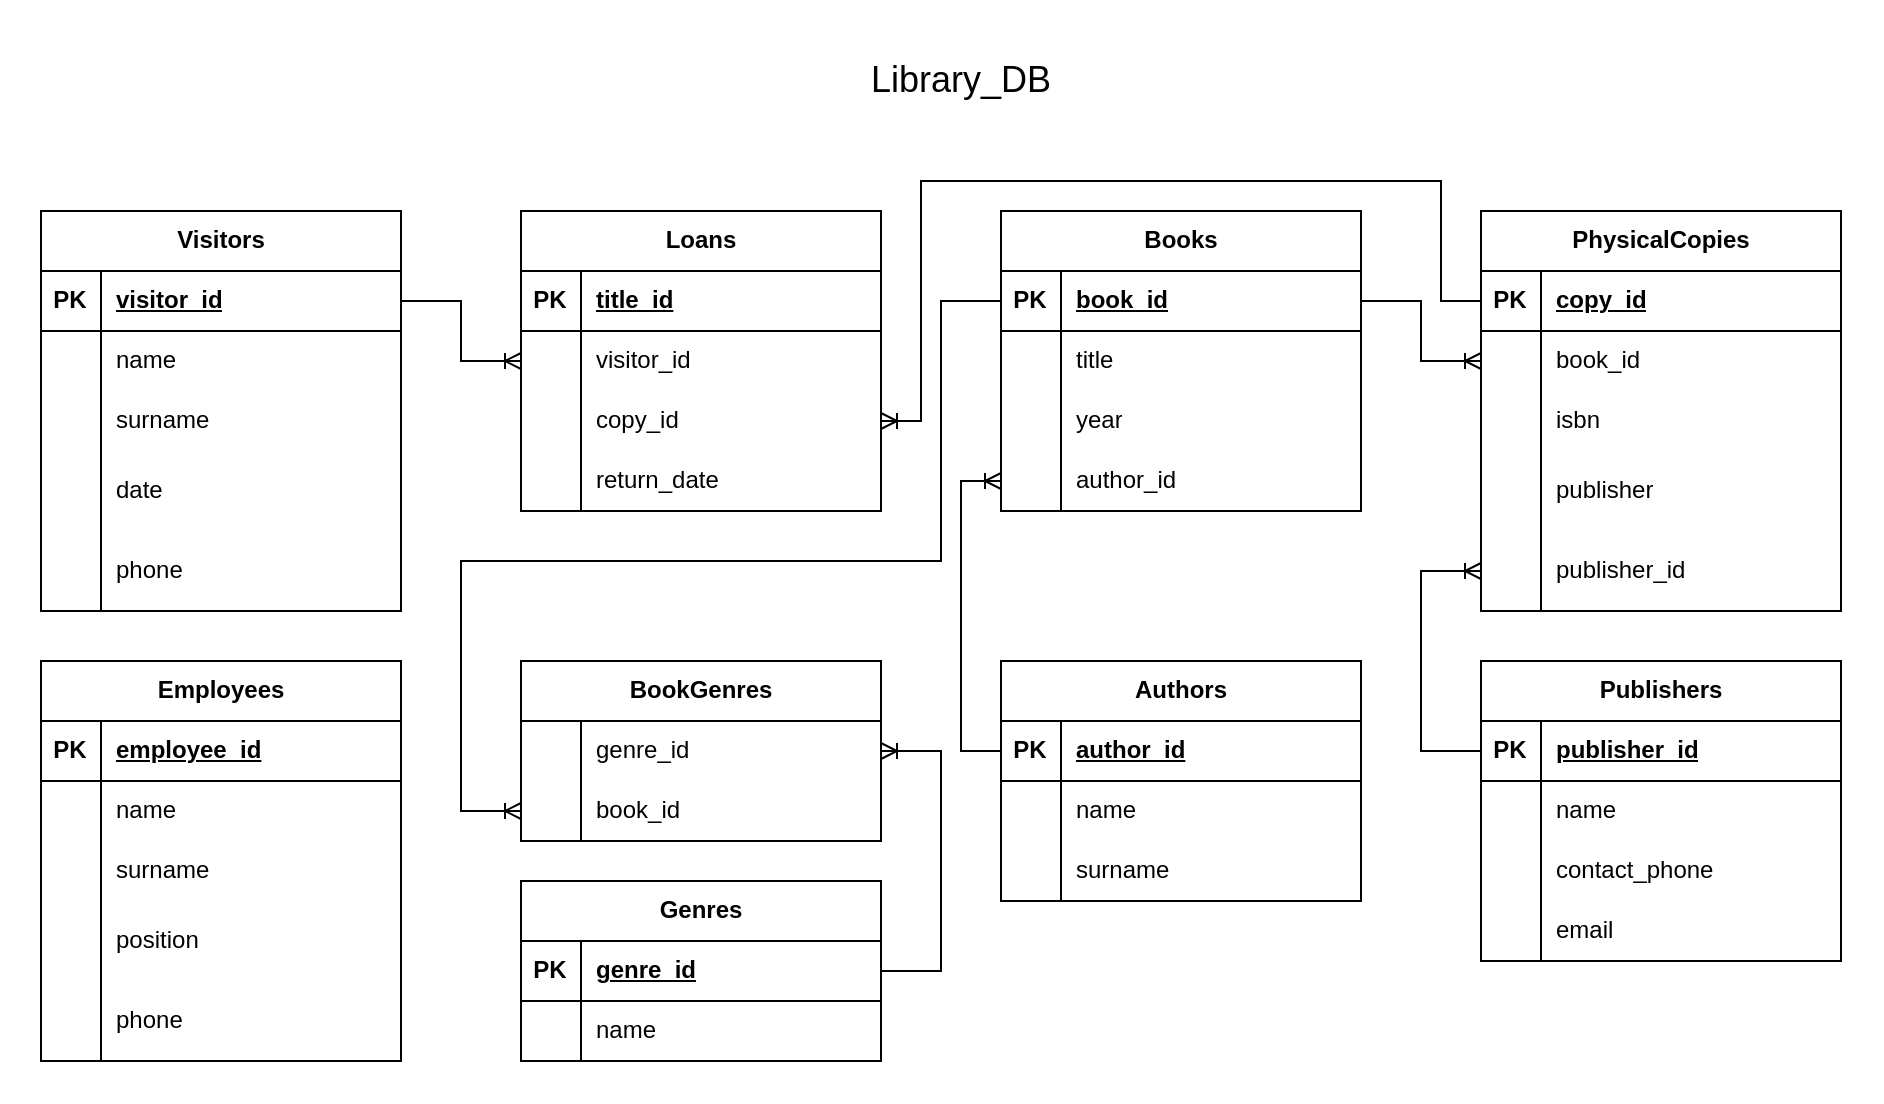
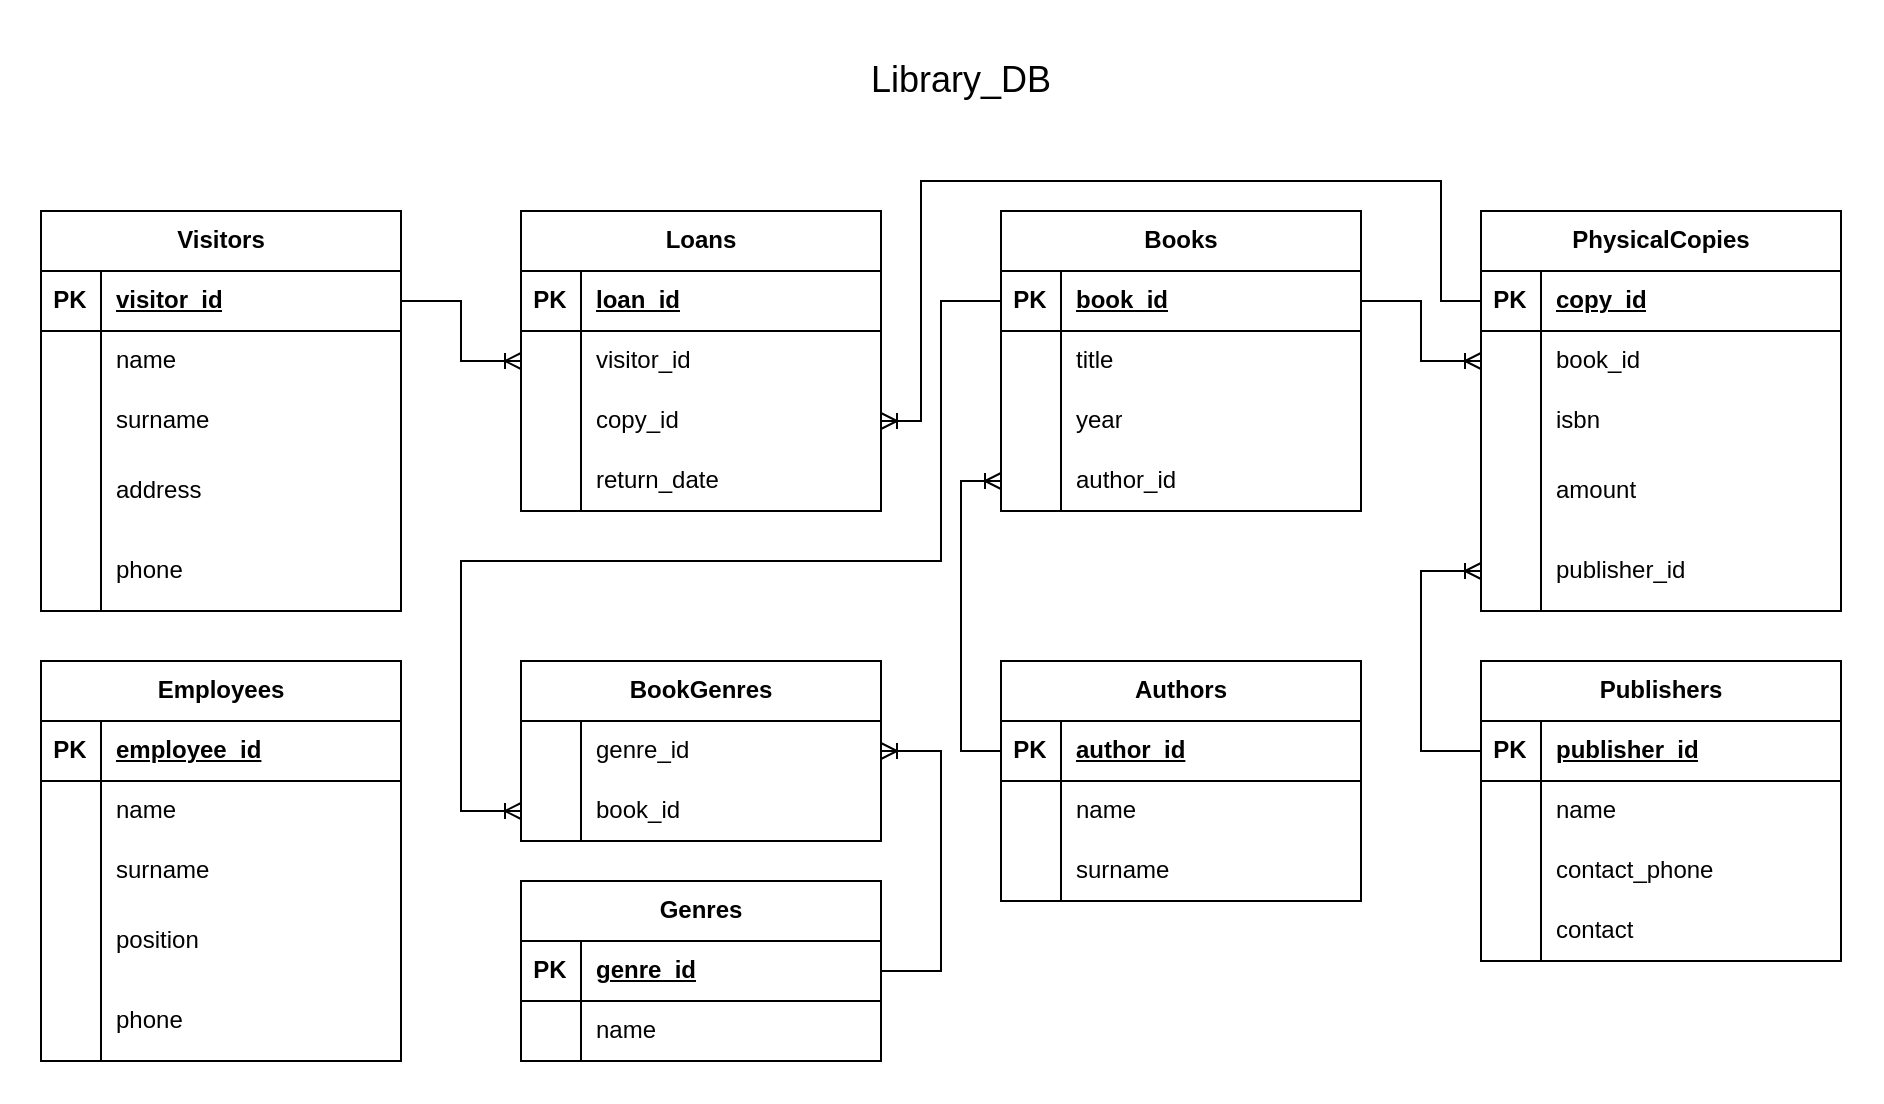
(641, 301) -> (638, 301)
(144, 491) -> (164, 491)
(1611, 491) -> (1597, 491)
(1584, 931) -> (1604, 931)
